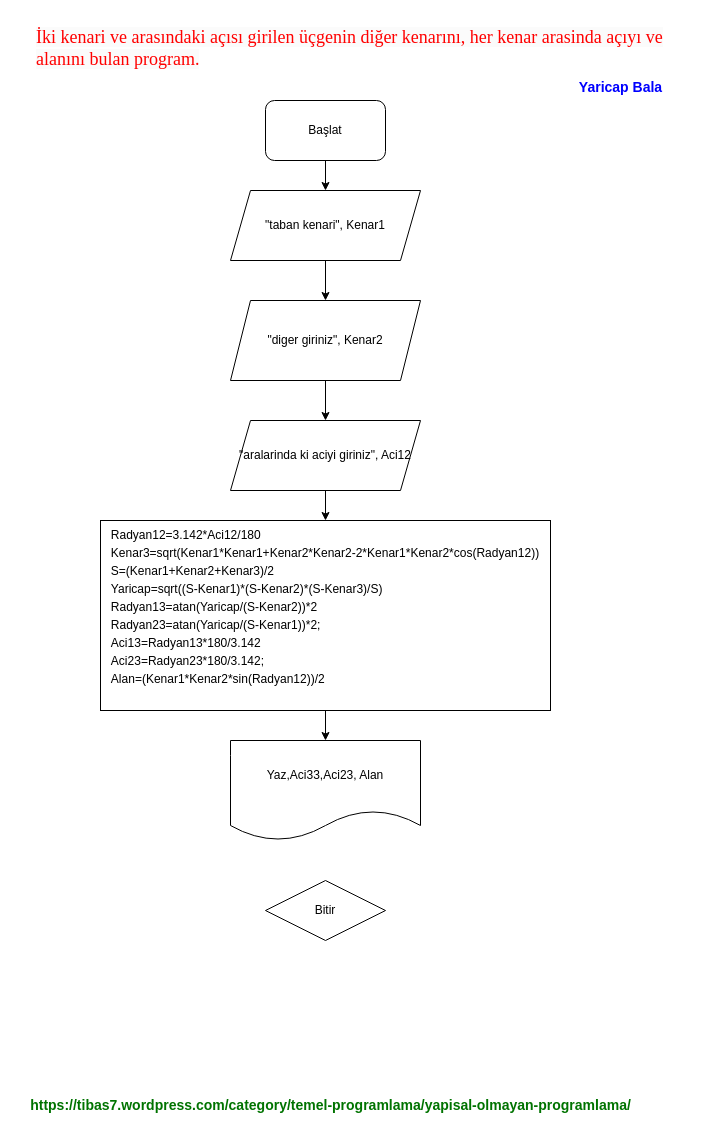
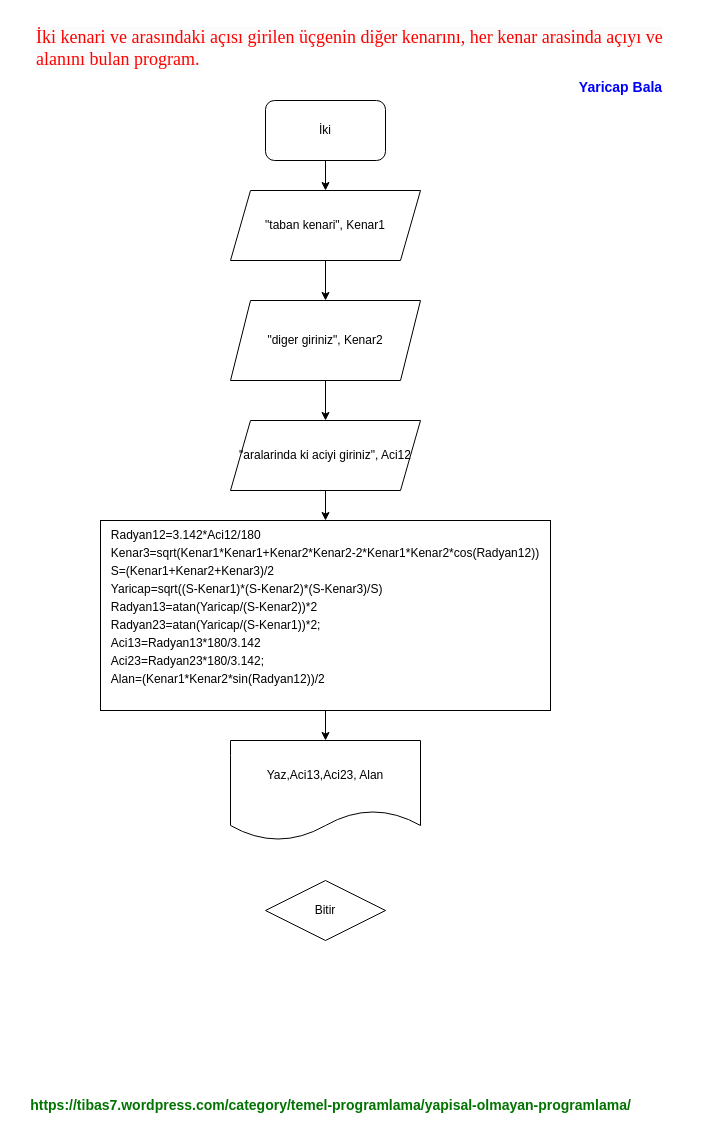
(326, 131) -> (326, 131)
(326, 776) -> (326, 776)
